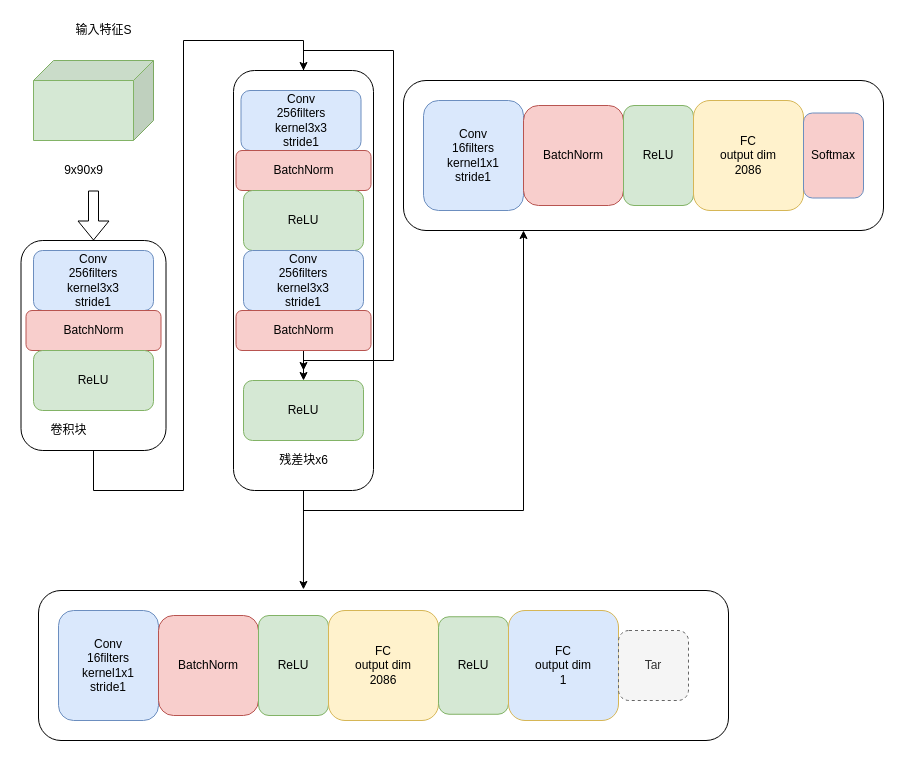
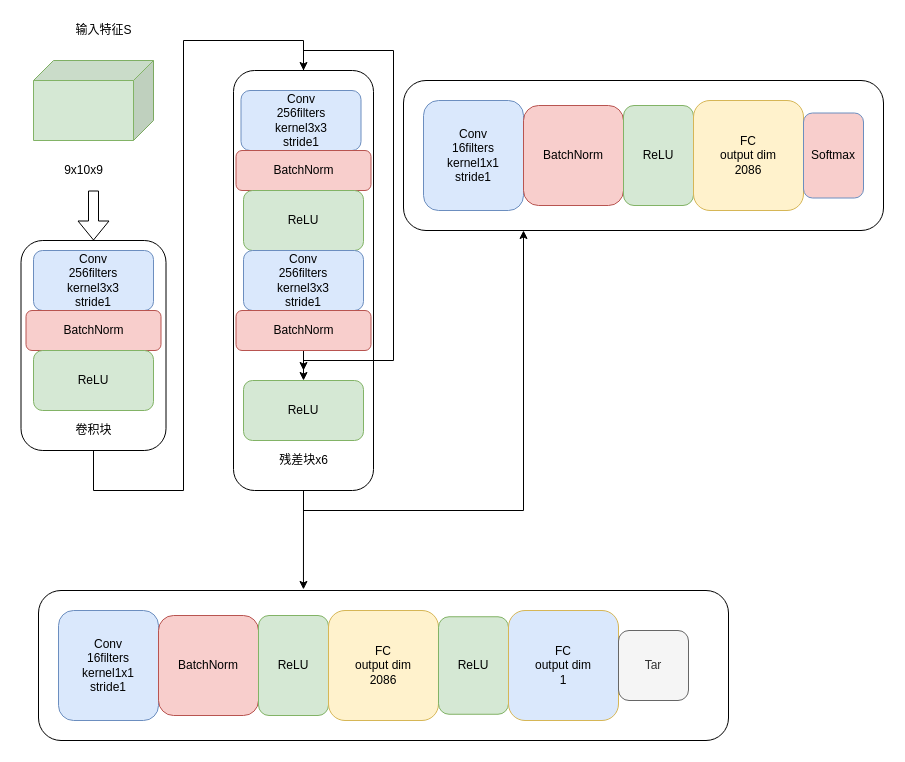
(84, 171) -> (84, 171)
(69, 431) -> (94, 431)
(654, 666) -> (654, 666)
